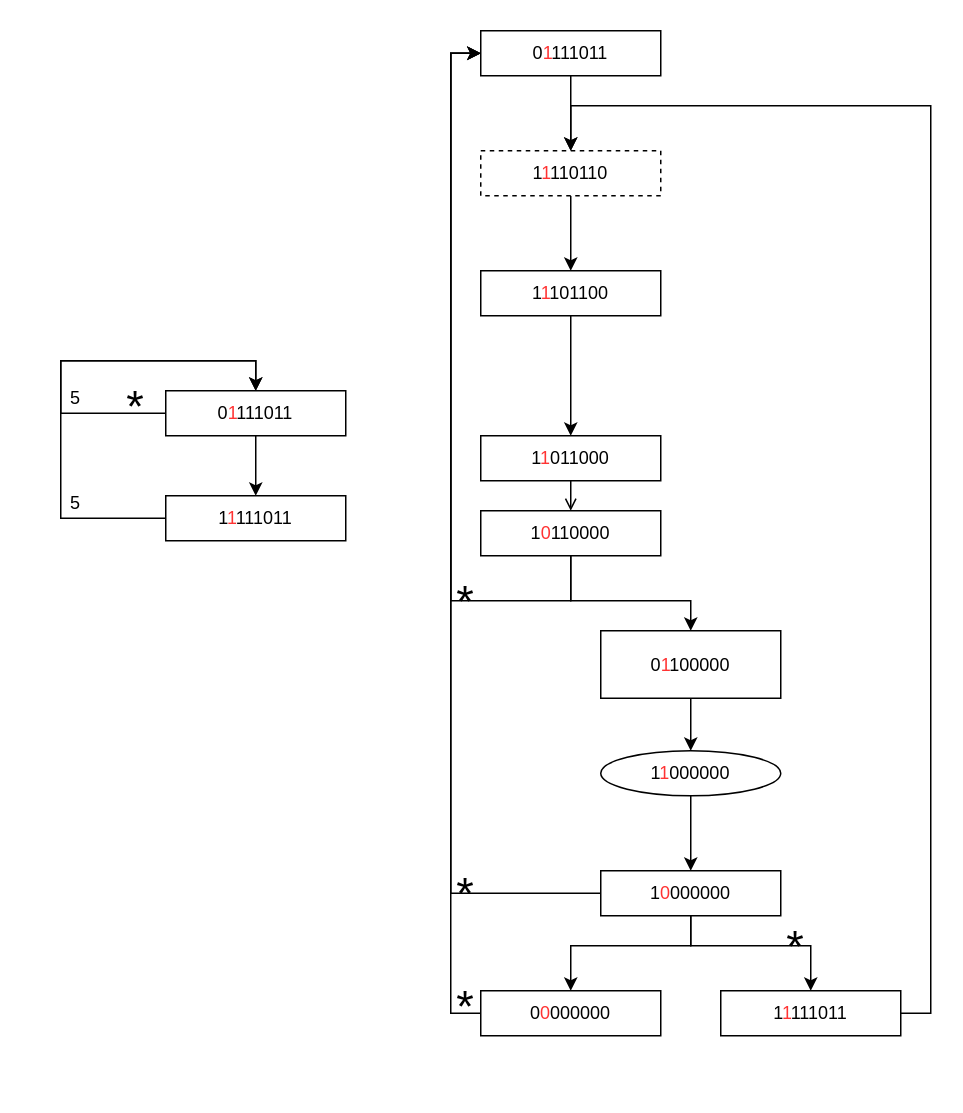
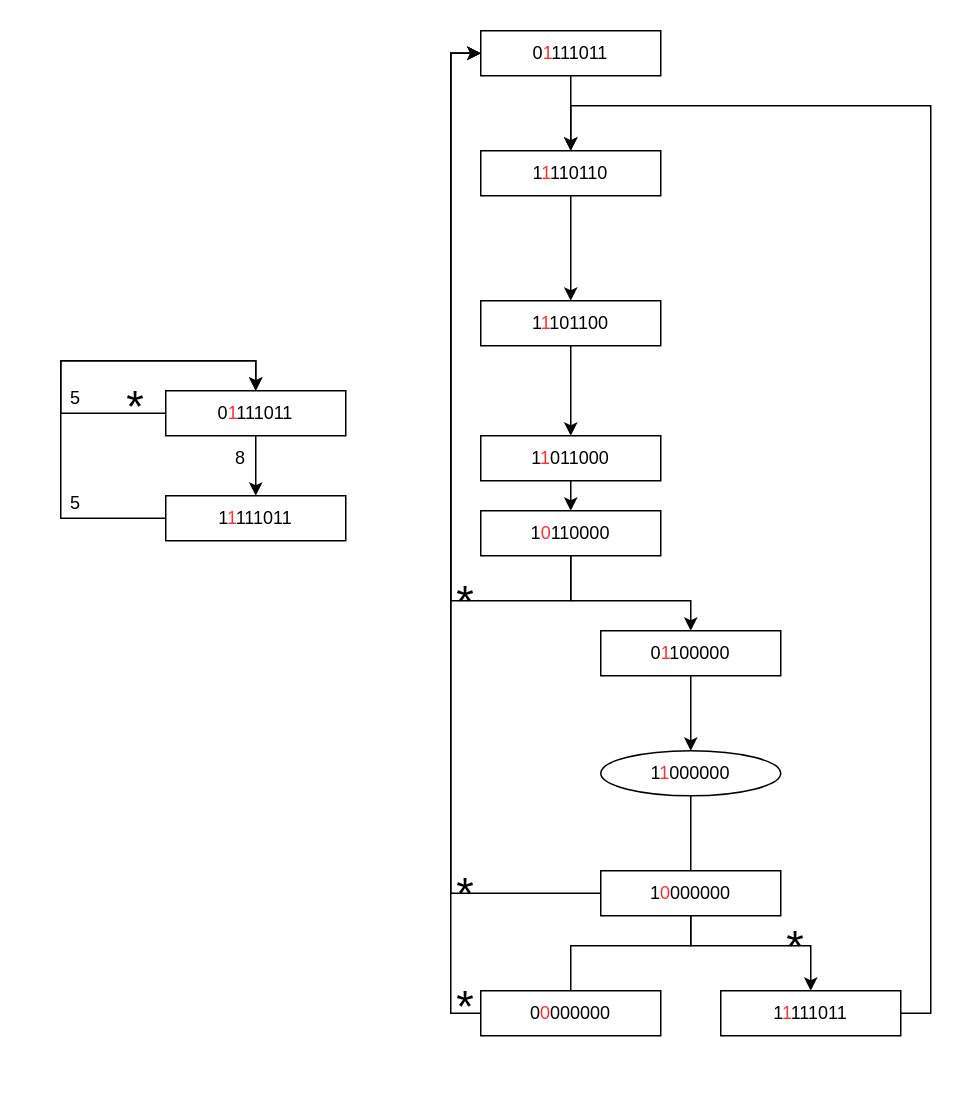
(571, 173) -> (571, 173)
(571, 293) -> (571, 323)
none -> (241, 458)
(571, 501) -> (571, 499)
(691, 665) -> (691, 653)
(691, 859) -> (691, 863)
(571, 979) -> (571, 983)
